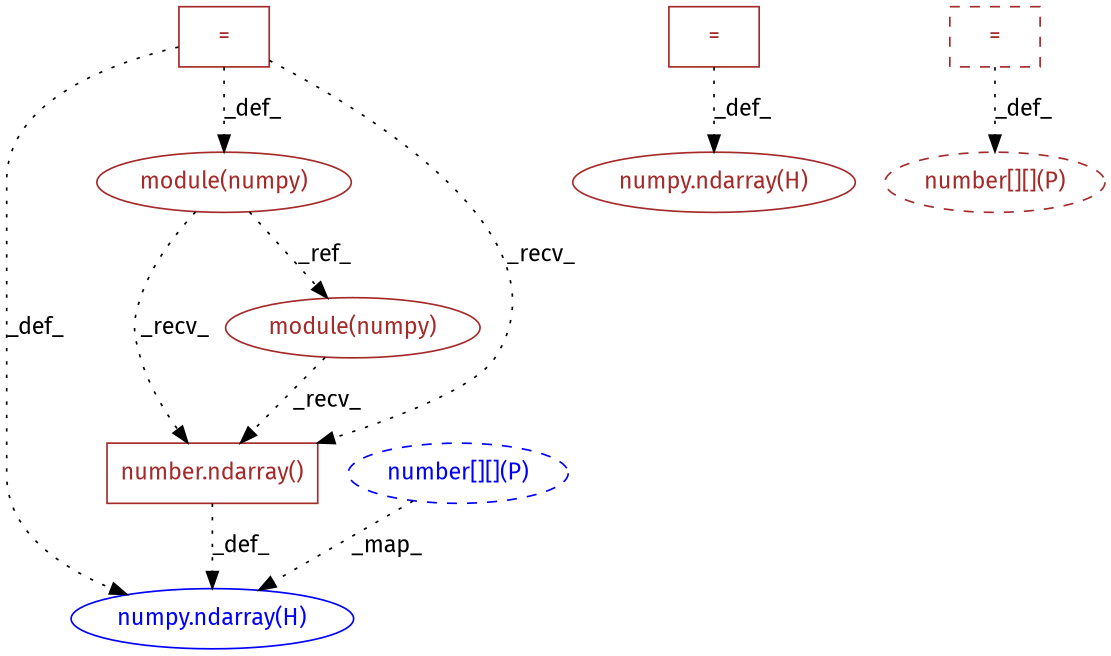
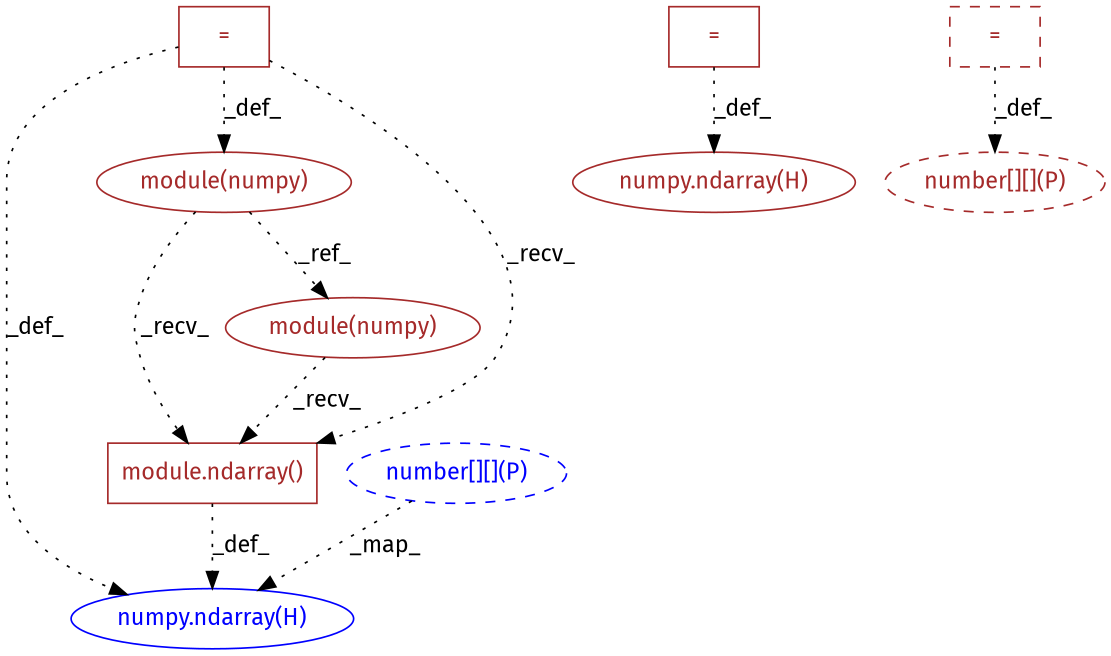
(212, 473) -> (212, 473)
